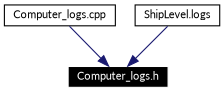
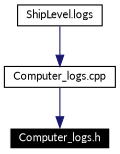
(152, 42) -> (60, 41)
